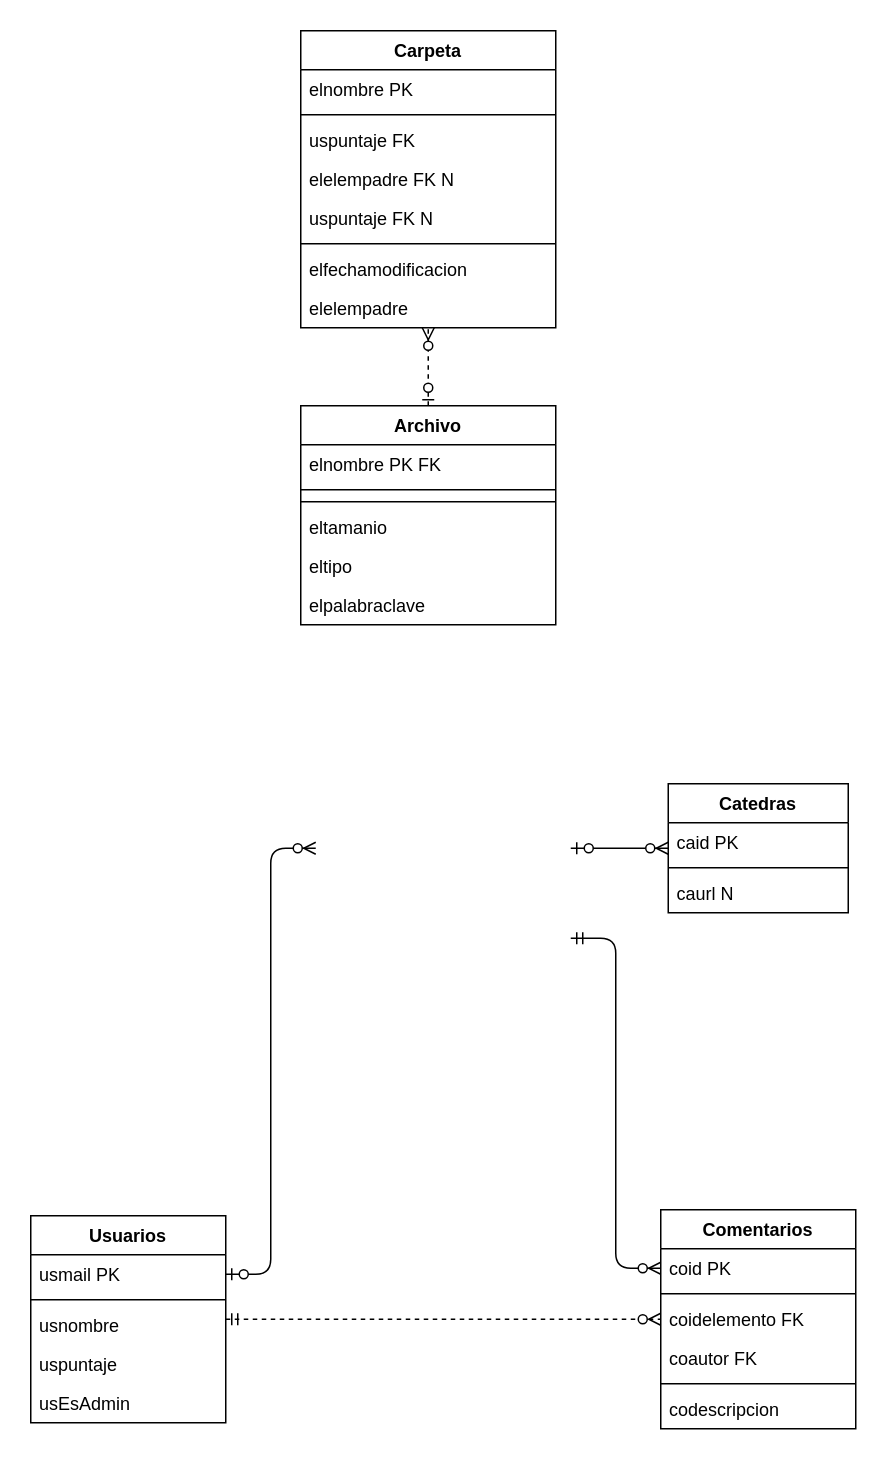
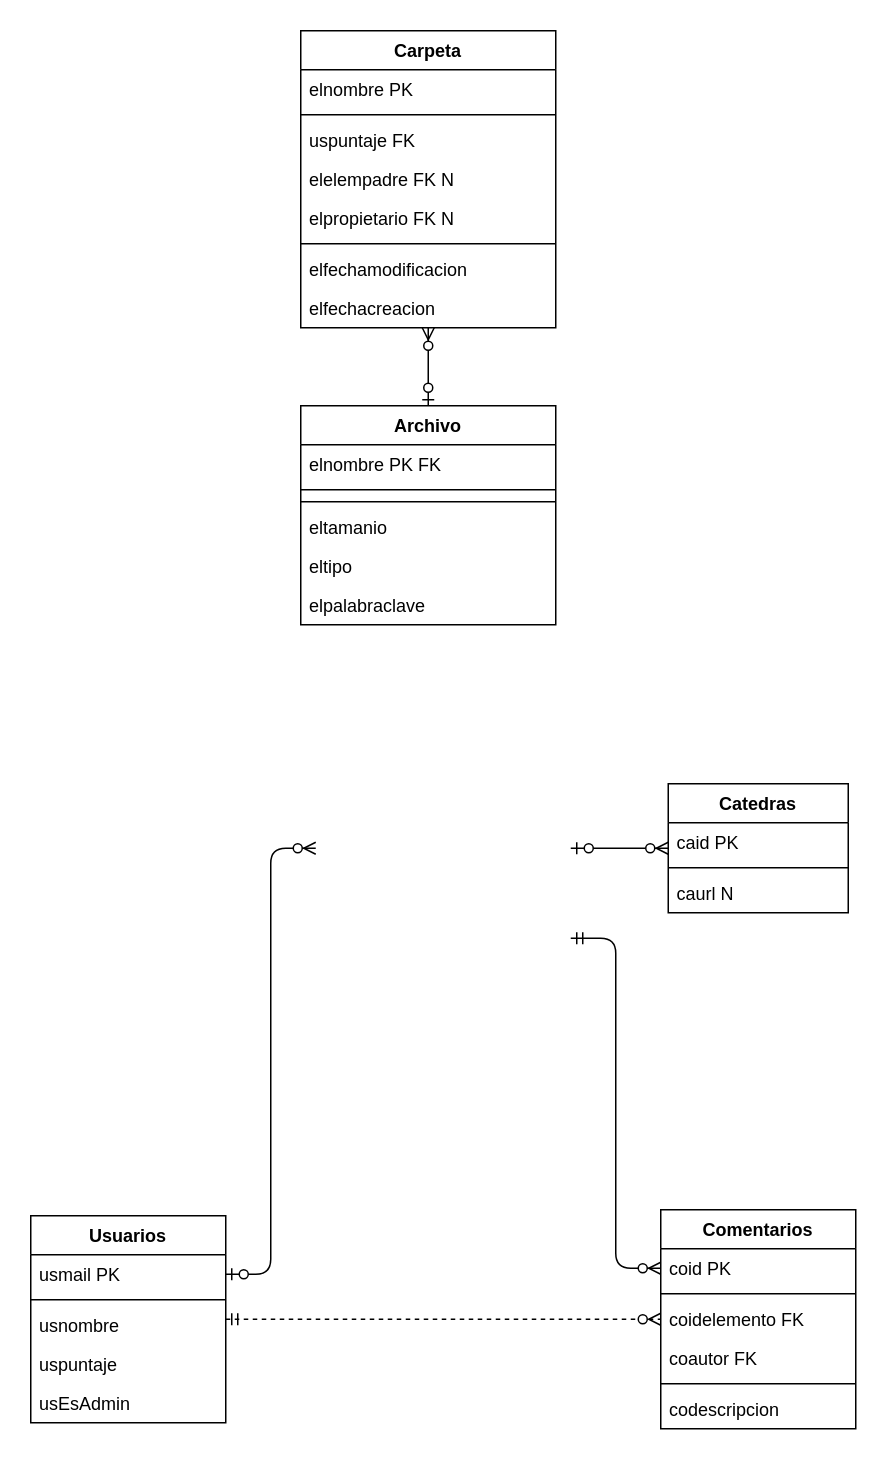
(375, 219) -> (388, 219)
(360, 309) -> (380, 309)
(428, 368) -> (428, 368)
